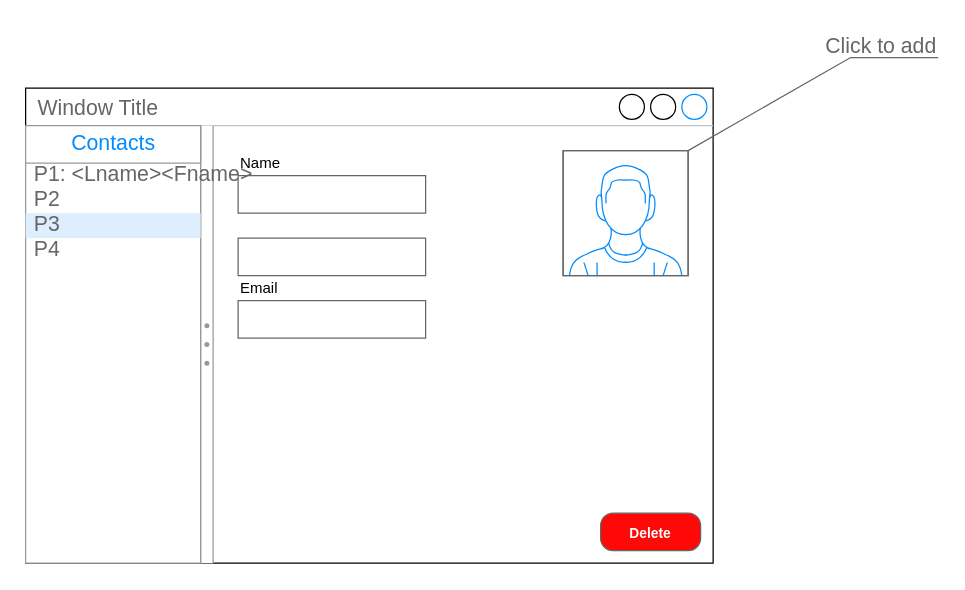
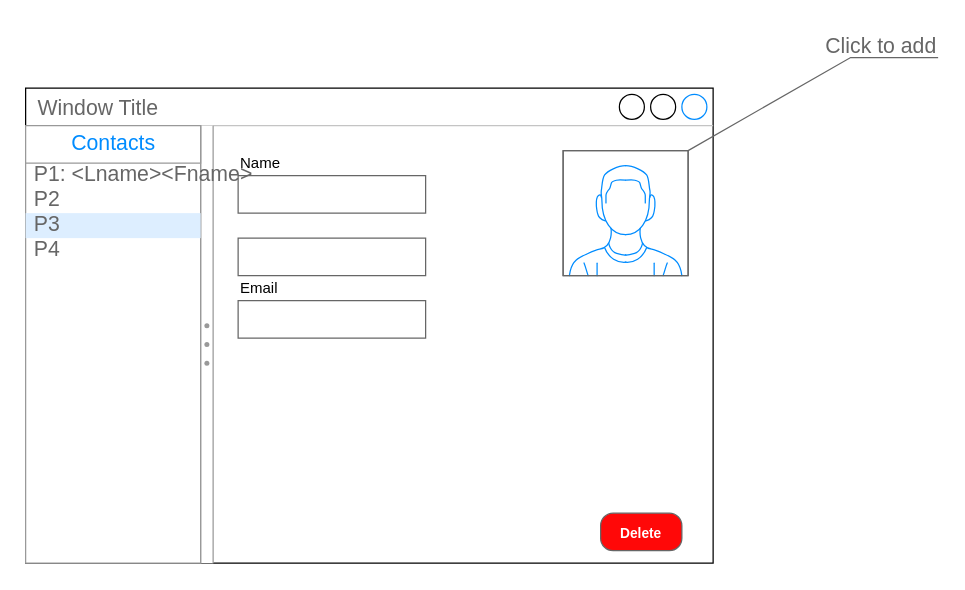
(651, 532) -> (641, 532)
